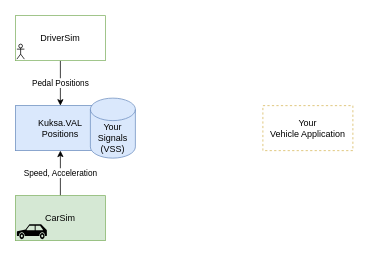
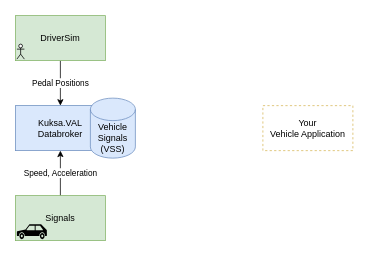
(60, 38) -> (60, 38)
(60, 128) -> (60, 128)
(113, 138) -> (113, 138)
(60, 218) -> (60, 218)
